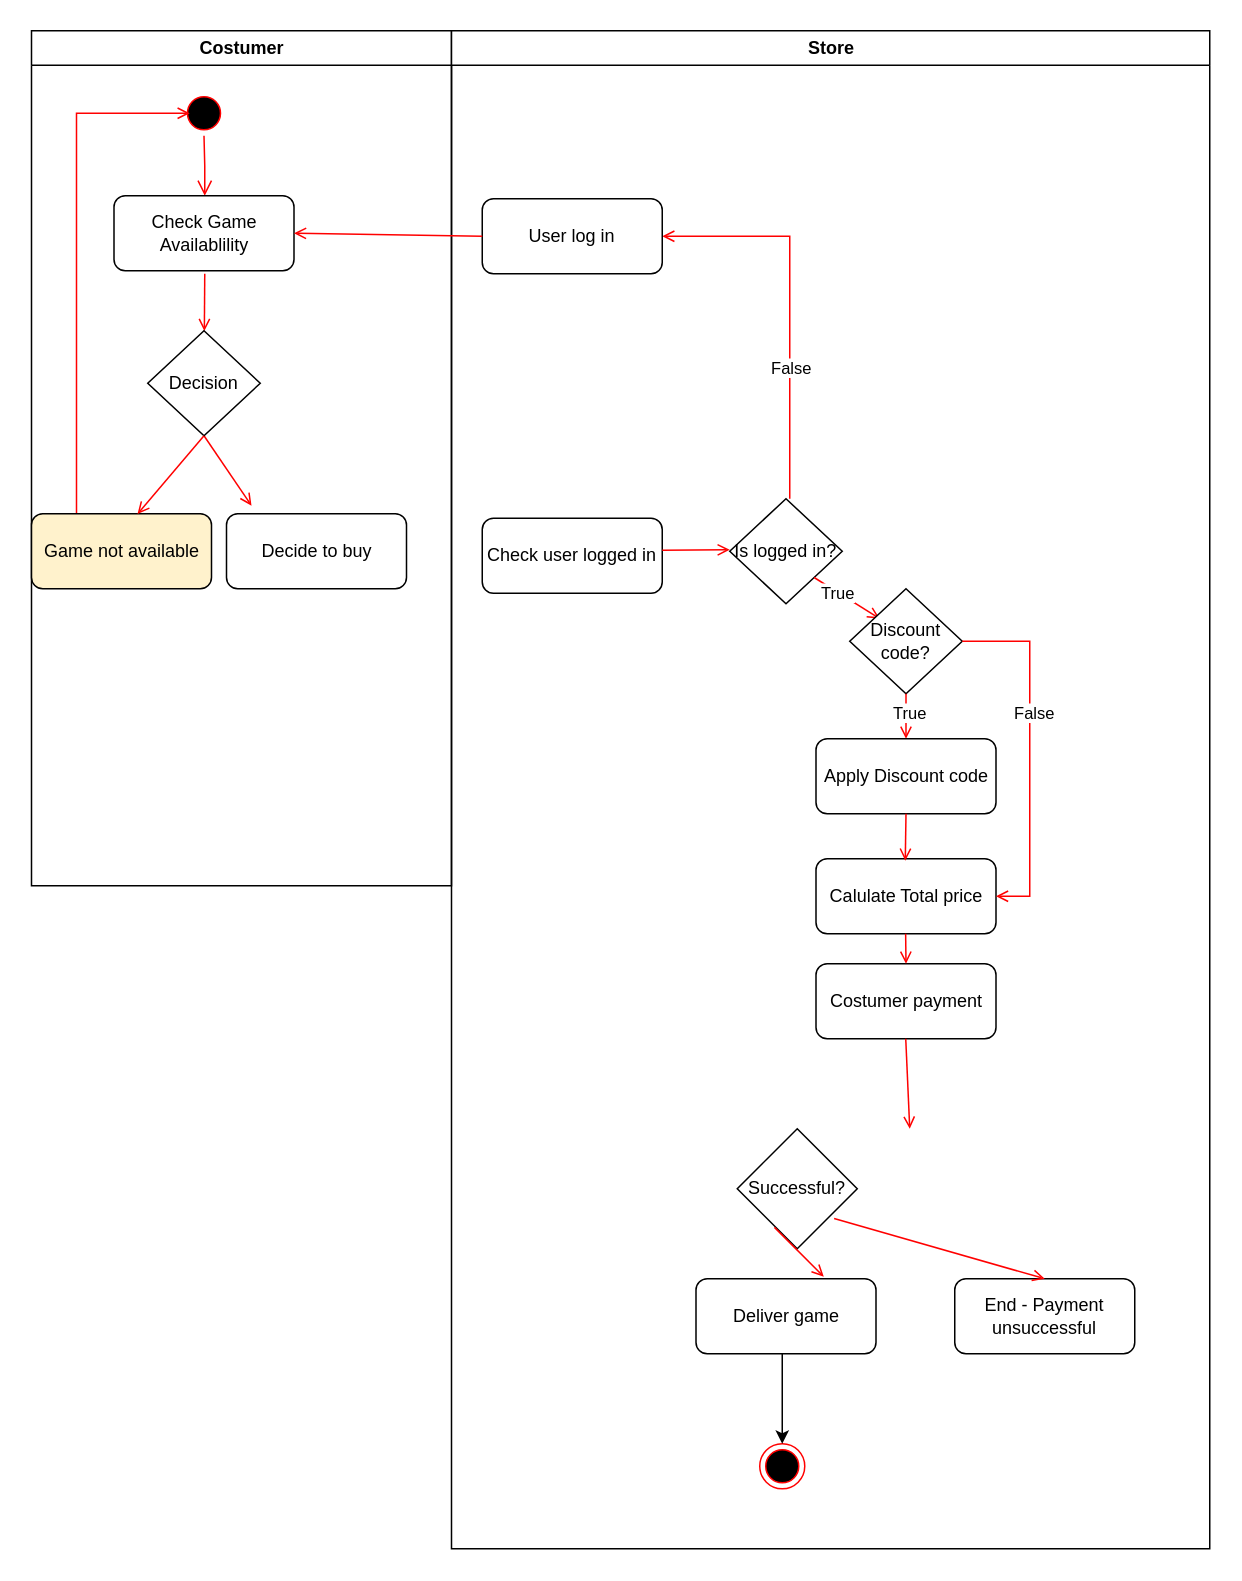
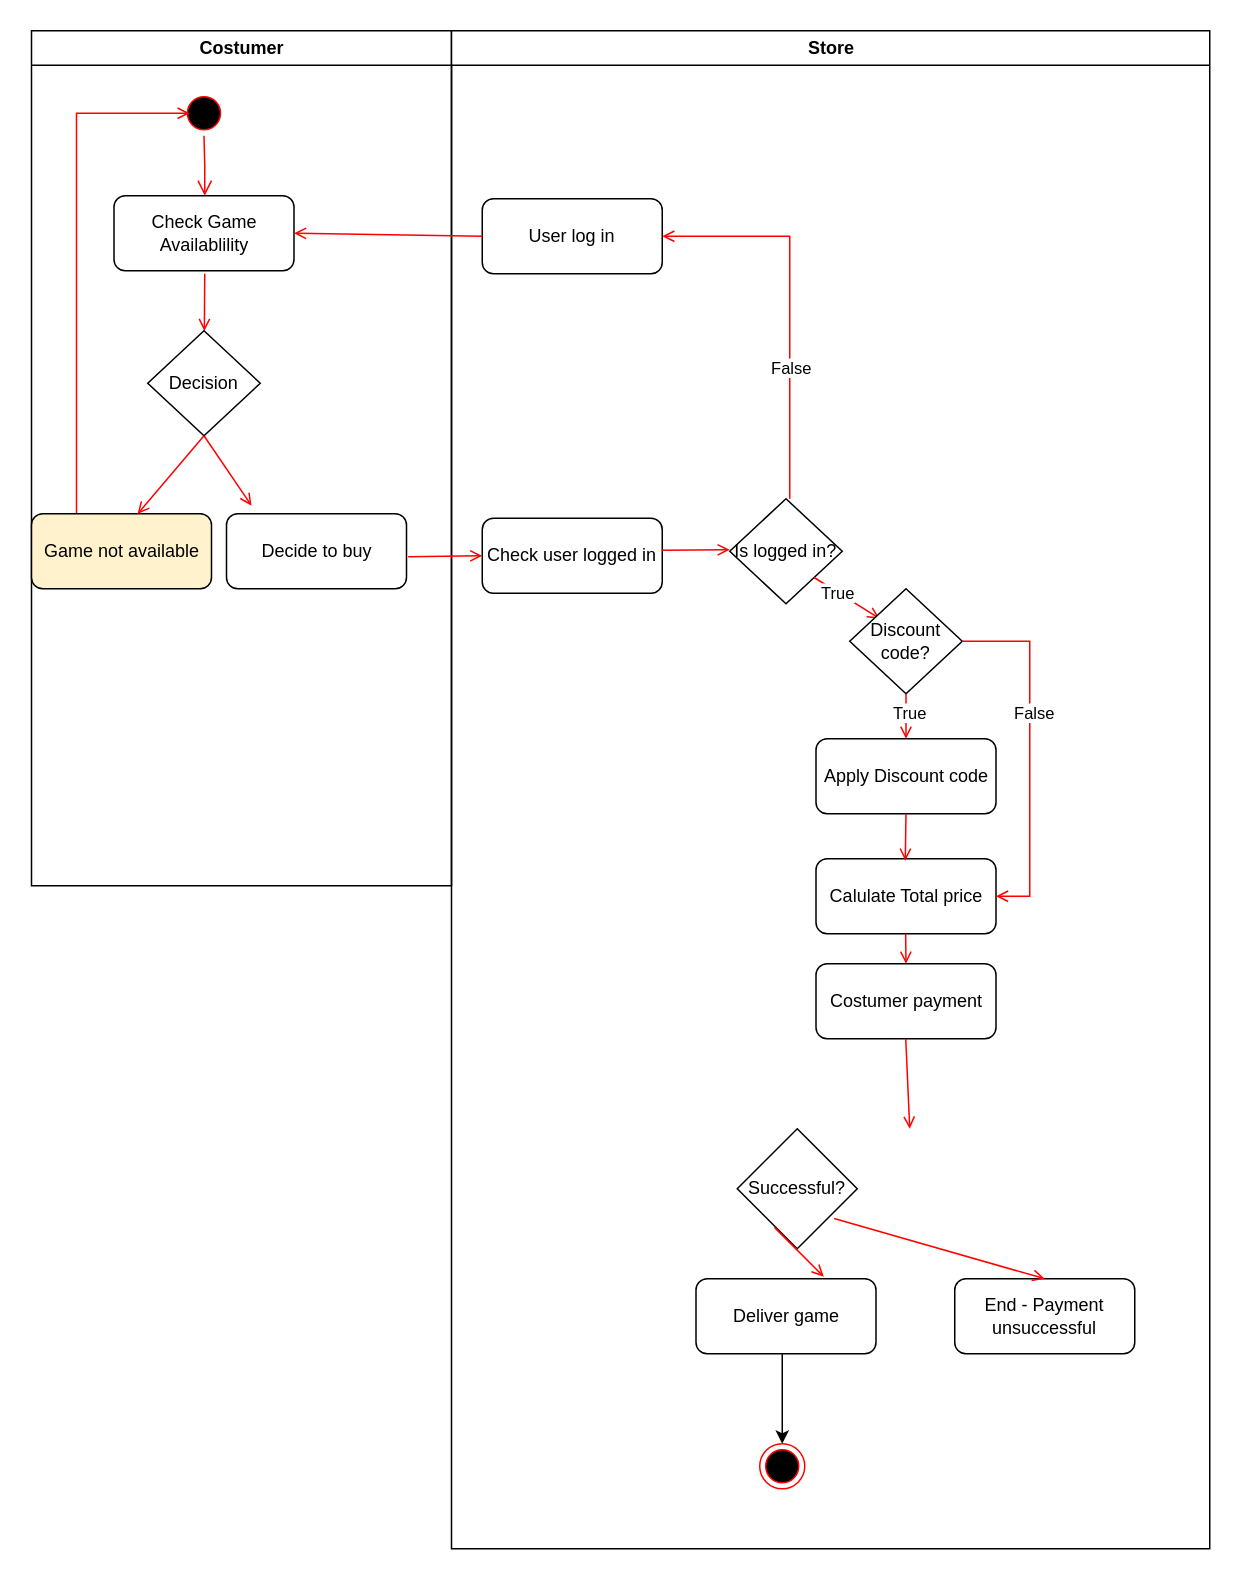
none -> (444, 556)
